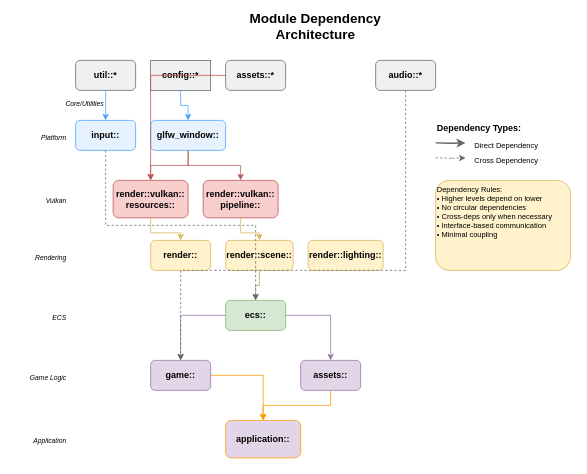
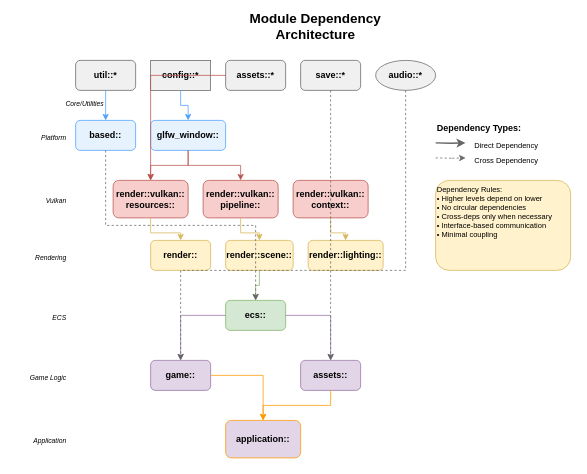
none -> (330, 75)
(405, 75) -> (405, 75)
(105, 135) -> (105, 135)
none -> (330, 199)
none -> (330, 203)
none -> (344, 233)
